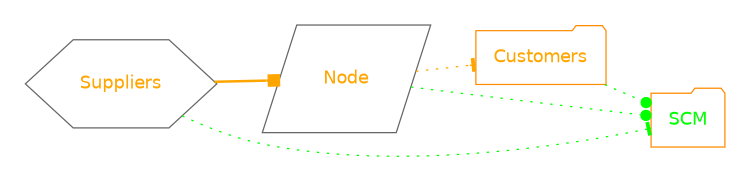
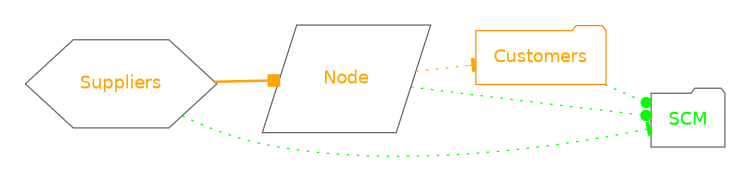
(688, 120) -> (688, 120)
